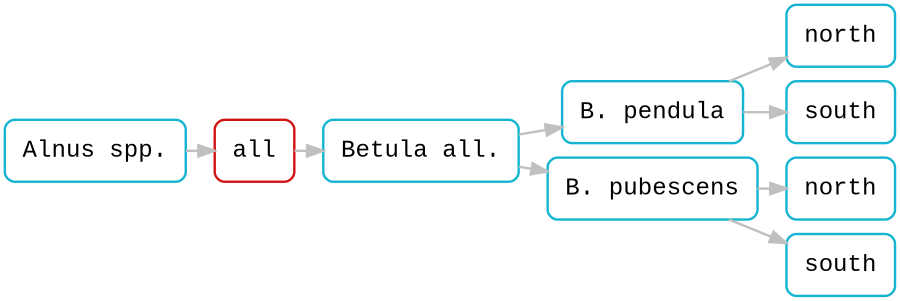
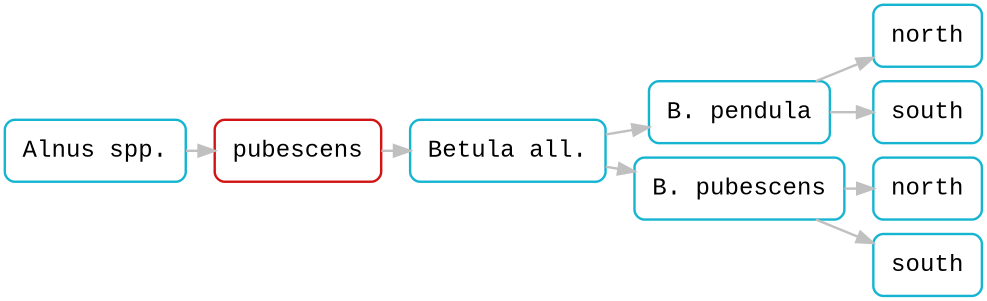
(255, 151) -> (298, 151)
